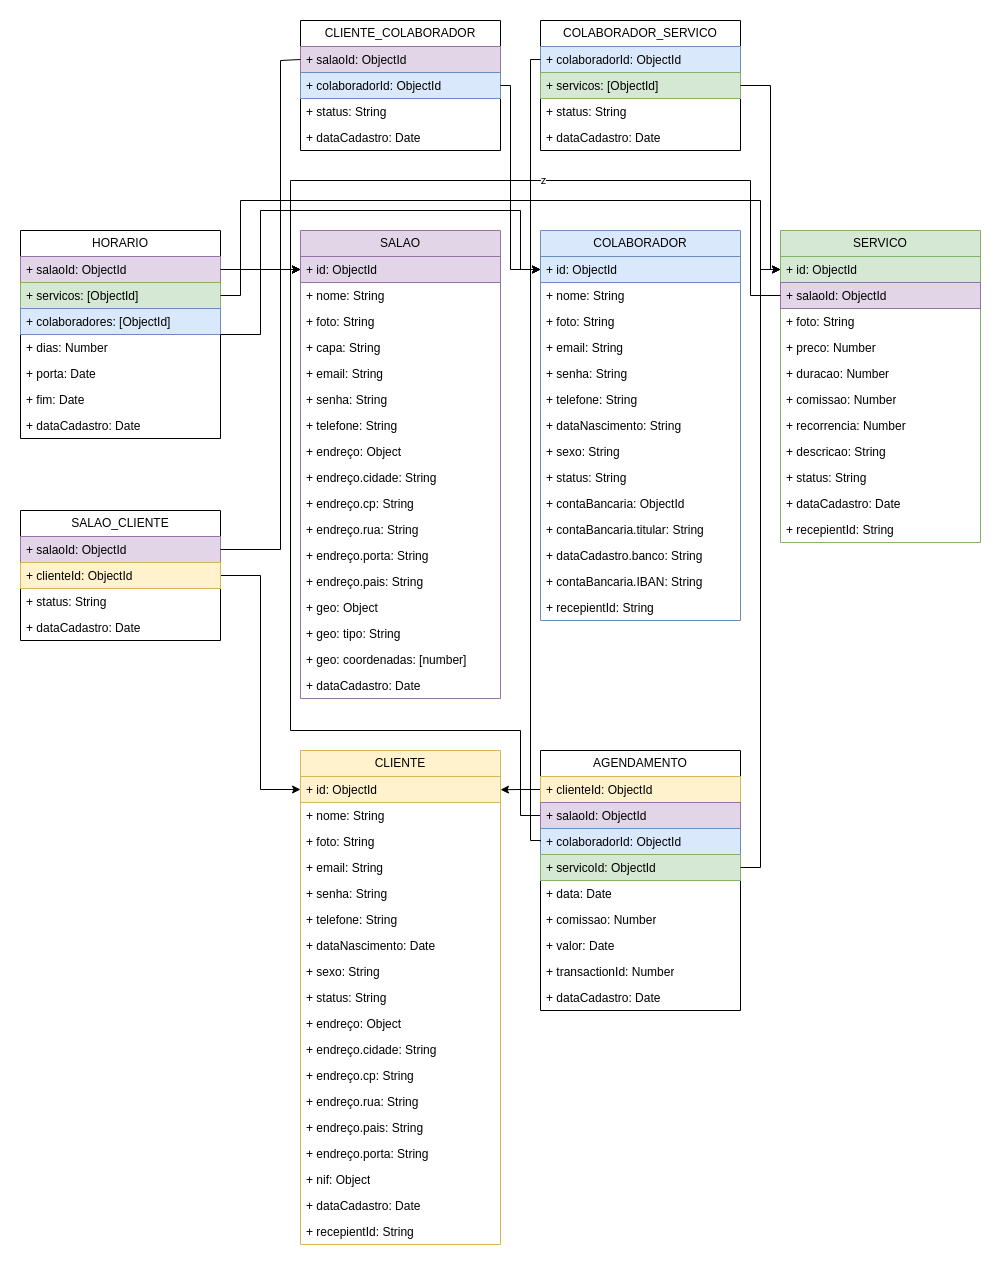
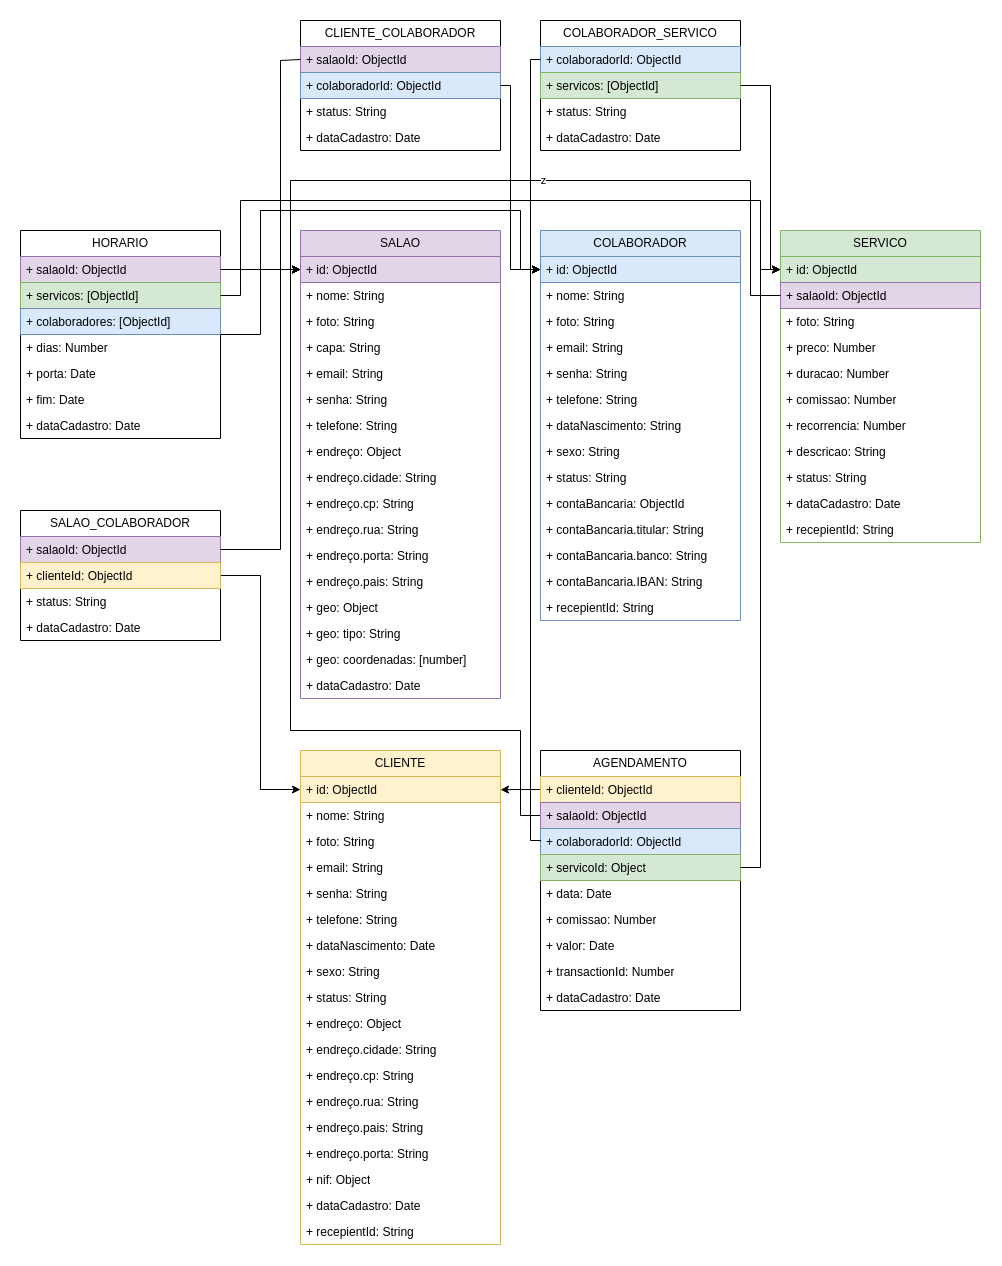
(121, 524) -> (121, 524)
(633, 557) -> (635, 557)
(611, 869) -> (604, 869)
